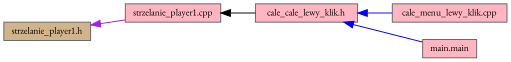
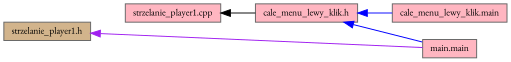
(307, 13) -> (307, 13)
(450, 13) -> (450, 13)
(113, 22) -> (262, 41)
